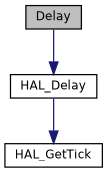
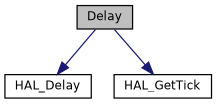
(54, 115) -> (130, 47)
